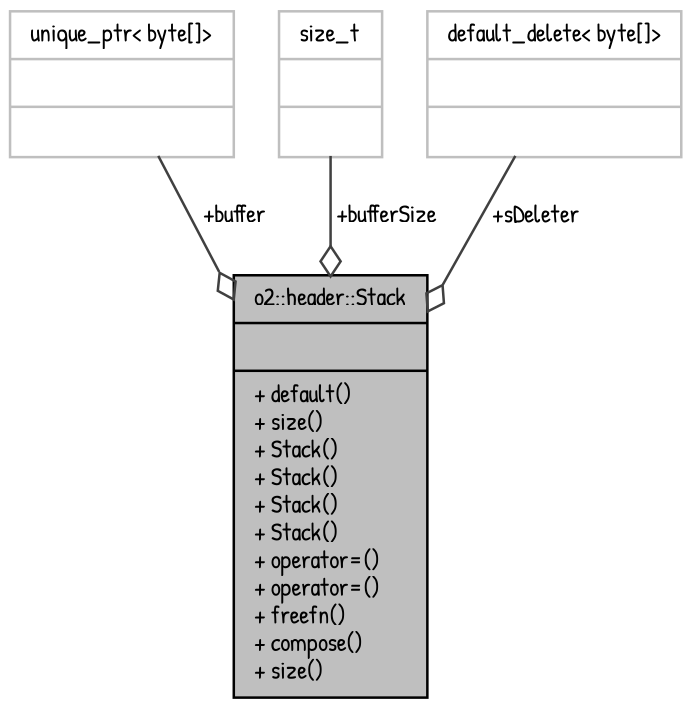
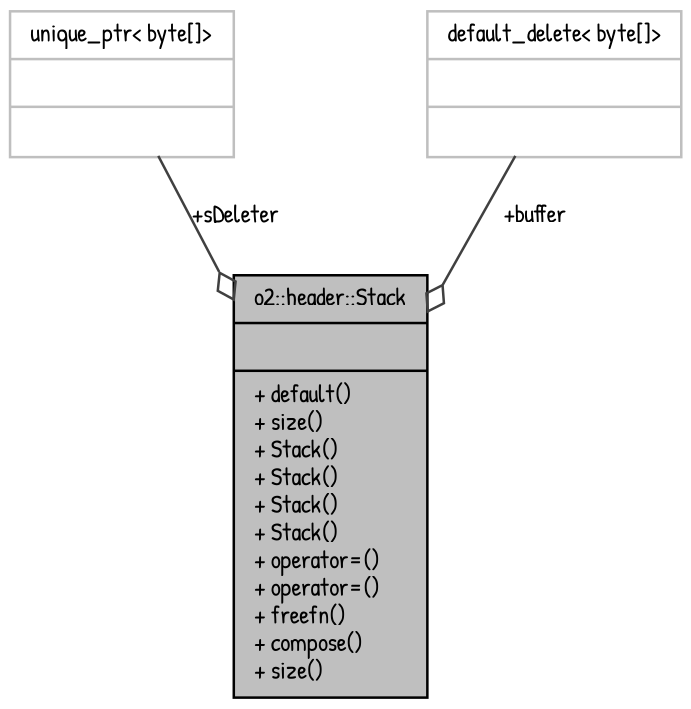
(331, 84) -> none
(233, 216) -> (233, 216)
(533, 216) -> (533, 216)
